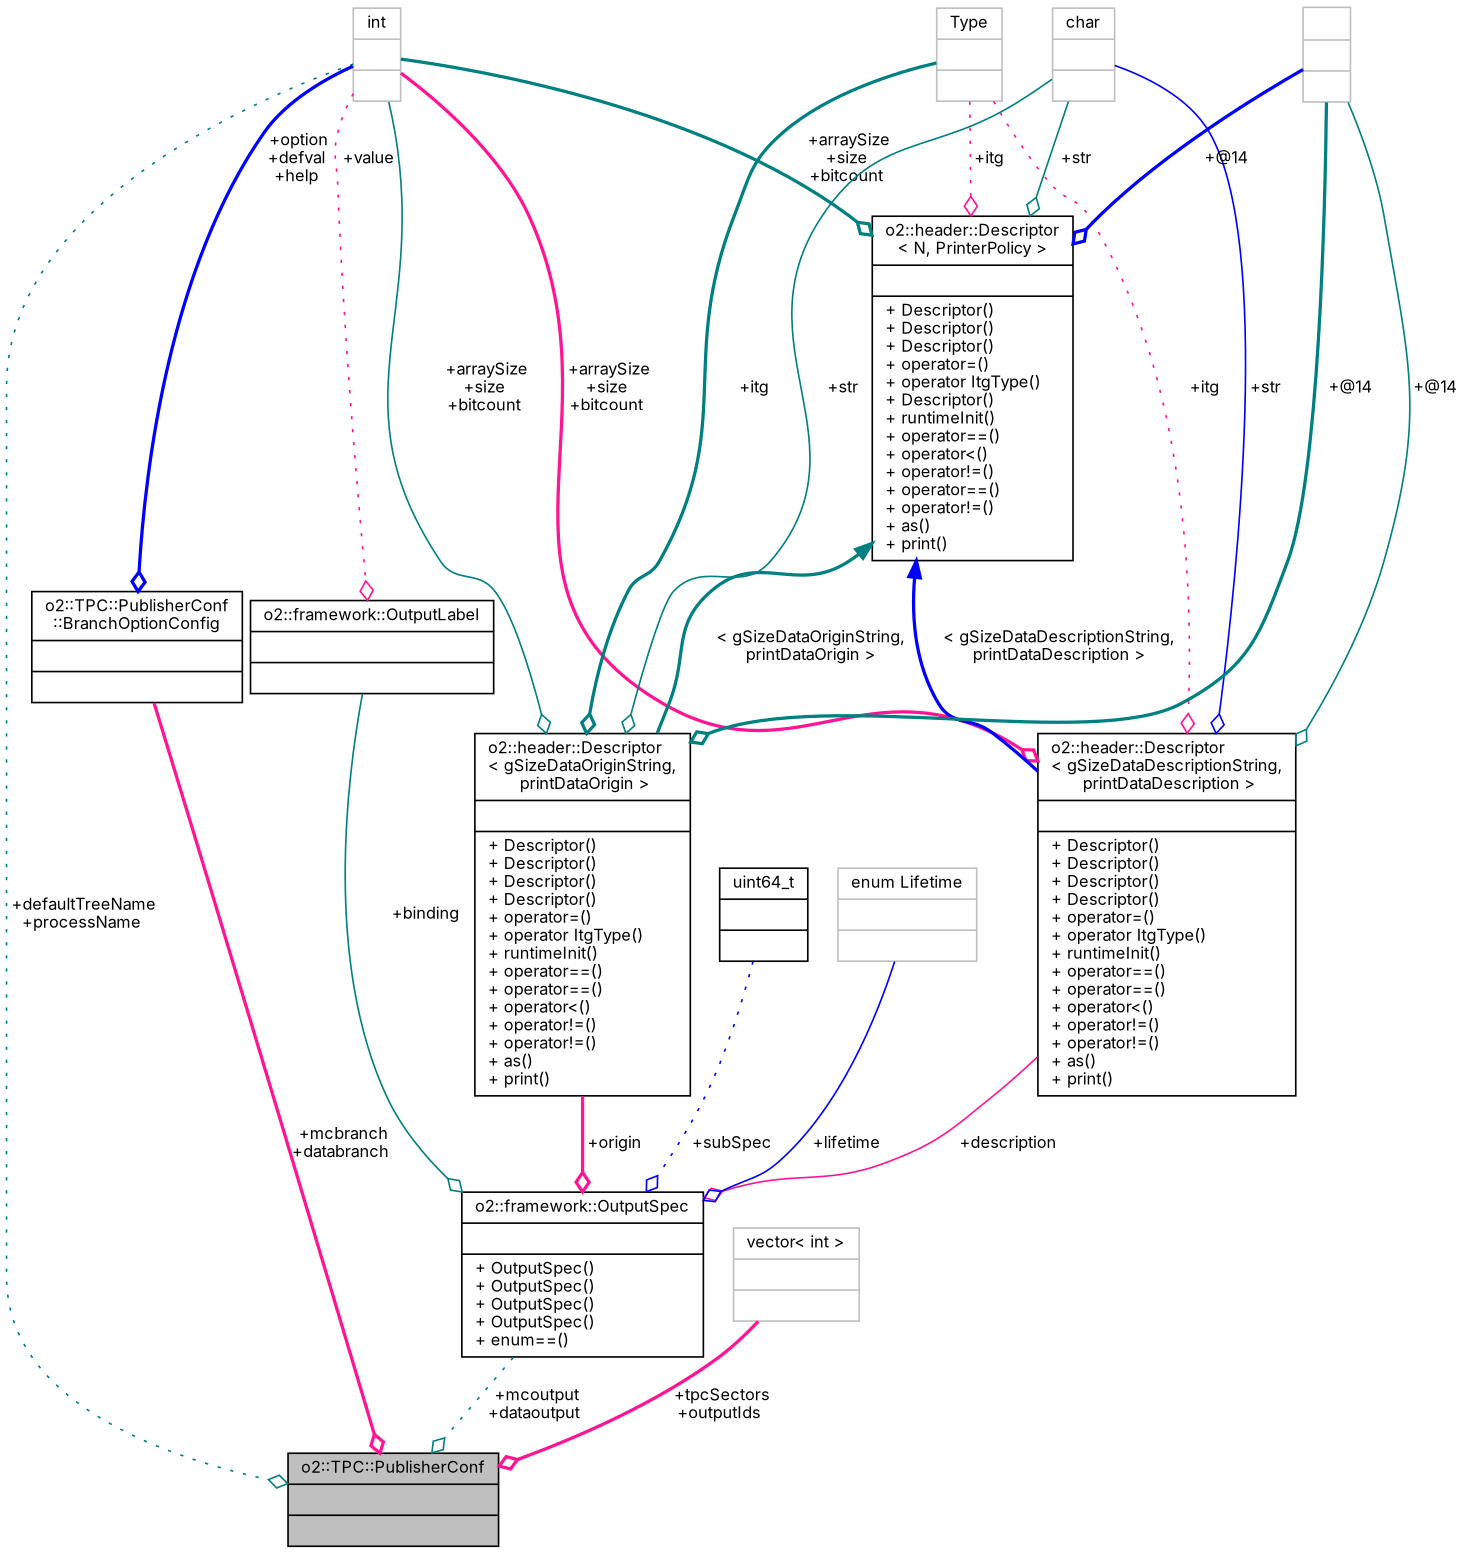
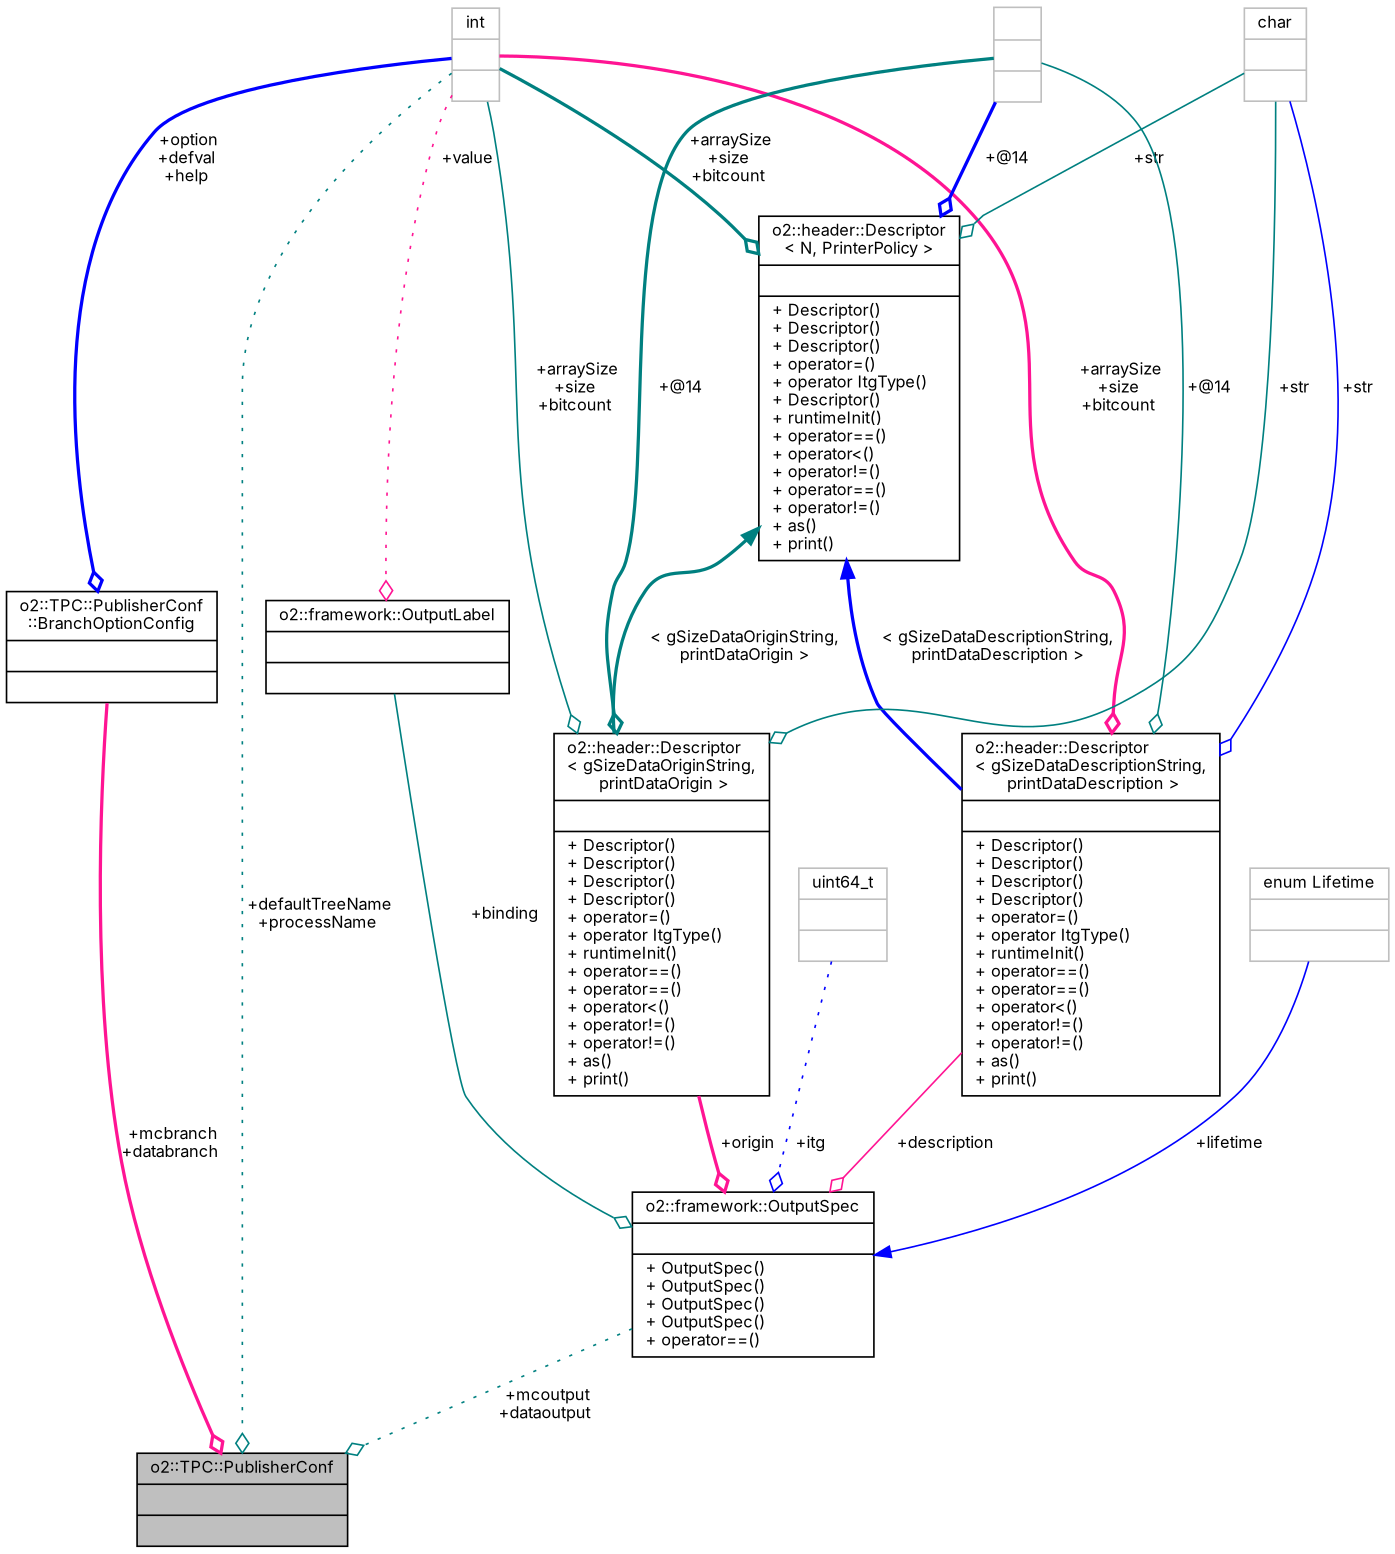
(969, 55) -> none
(764, 915) -> (843, 915)
(832, 1097) -> (1143, 1161)
(729, 1144) -> (809, 1144)
(796, 1275) -> none
(522, 1341) -> (703, 1341)
